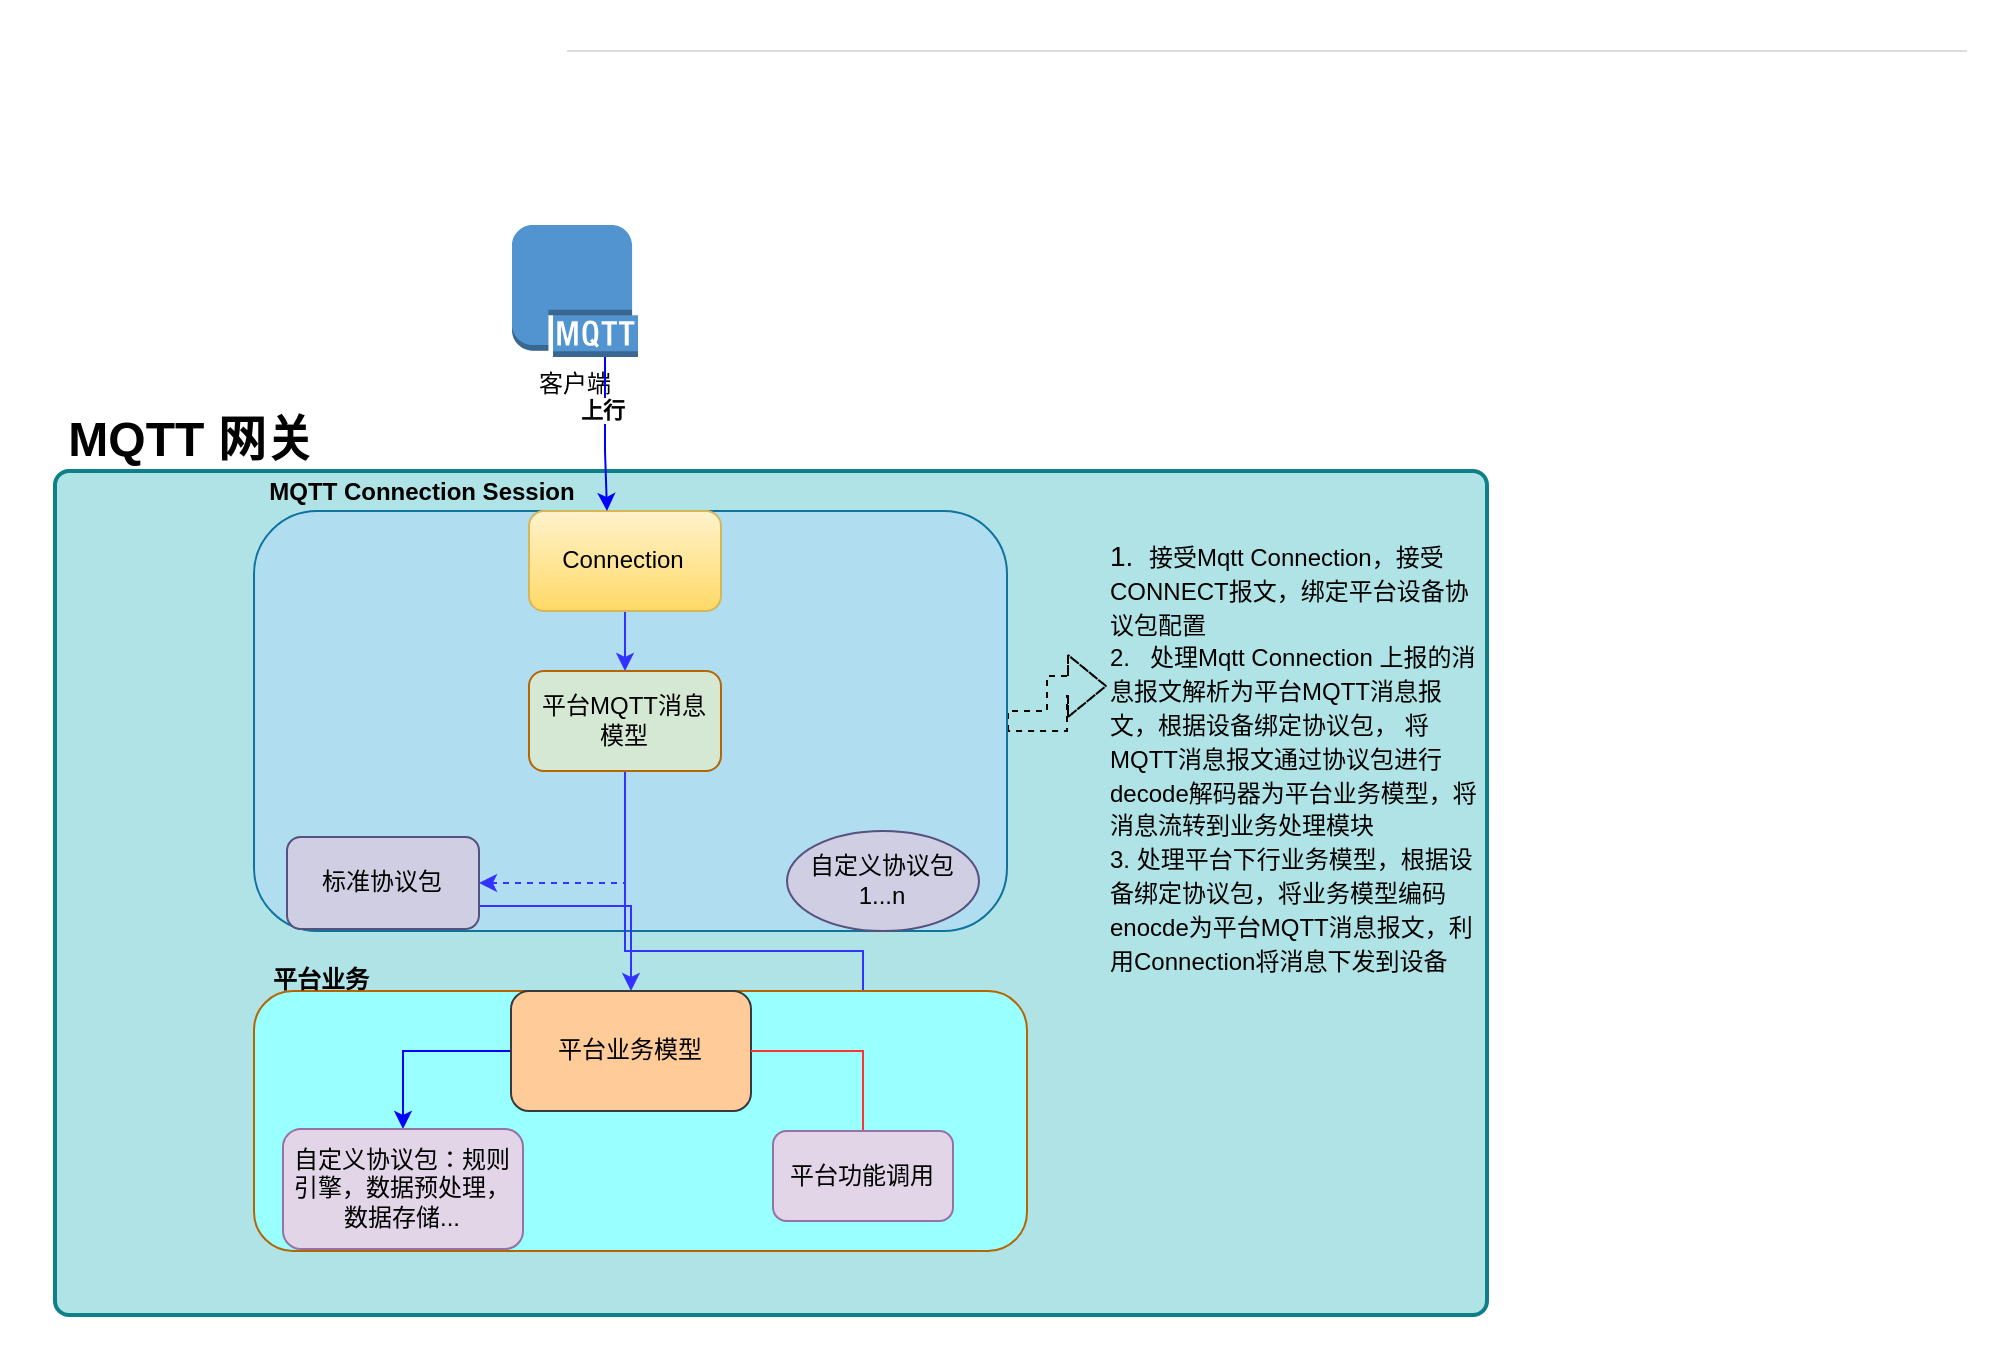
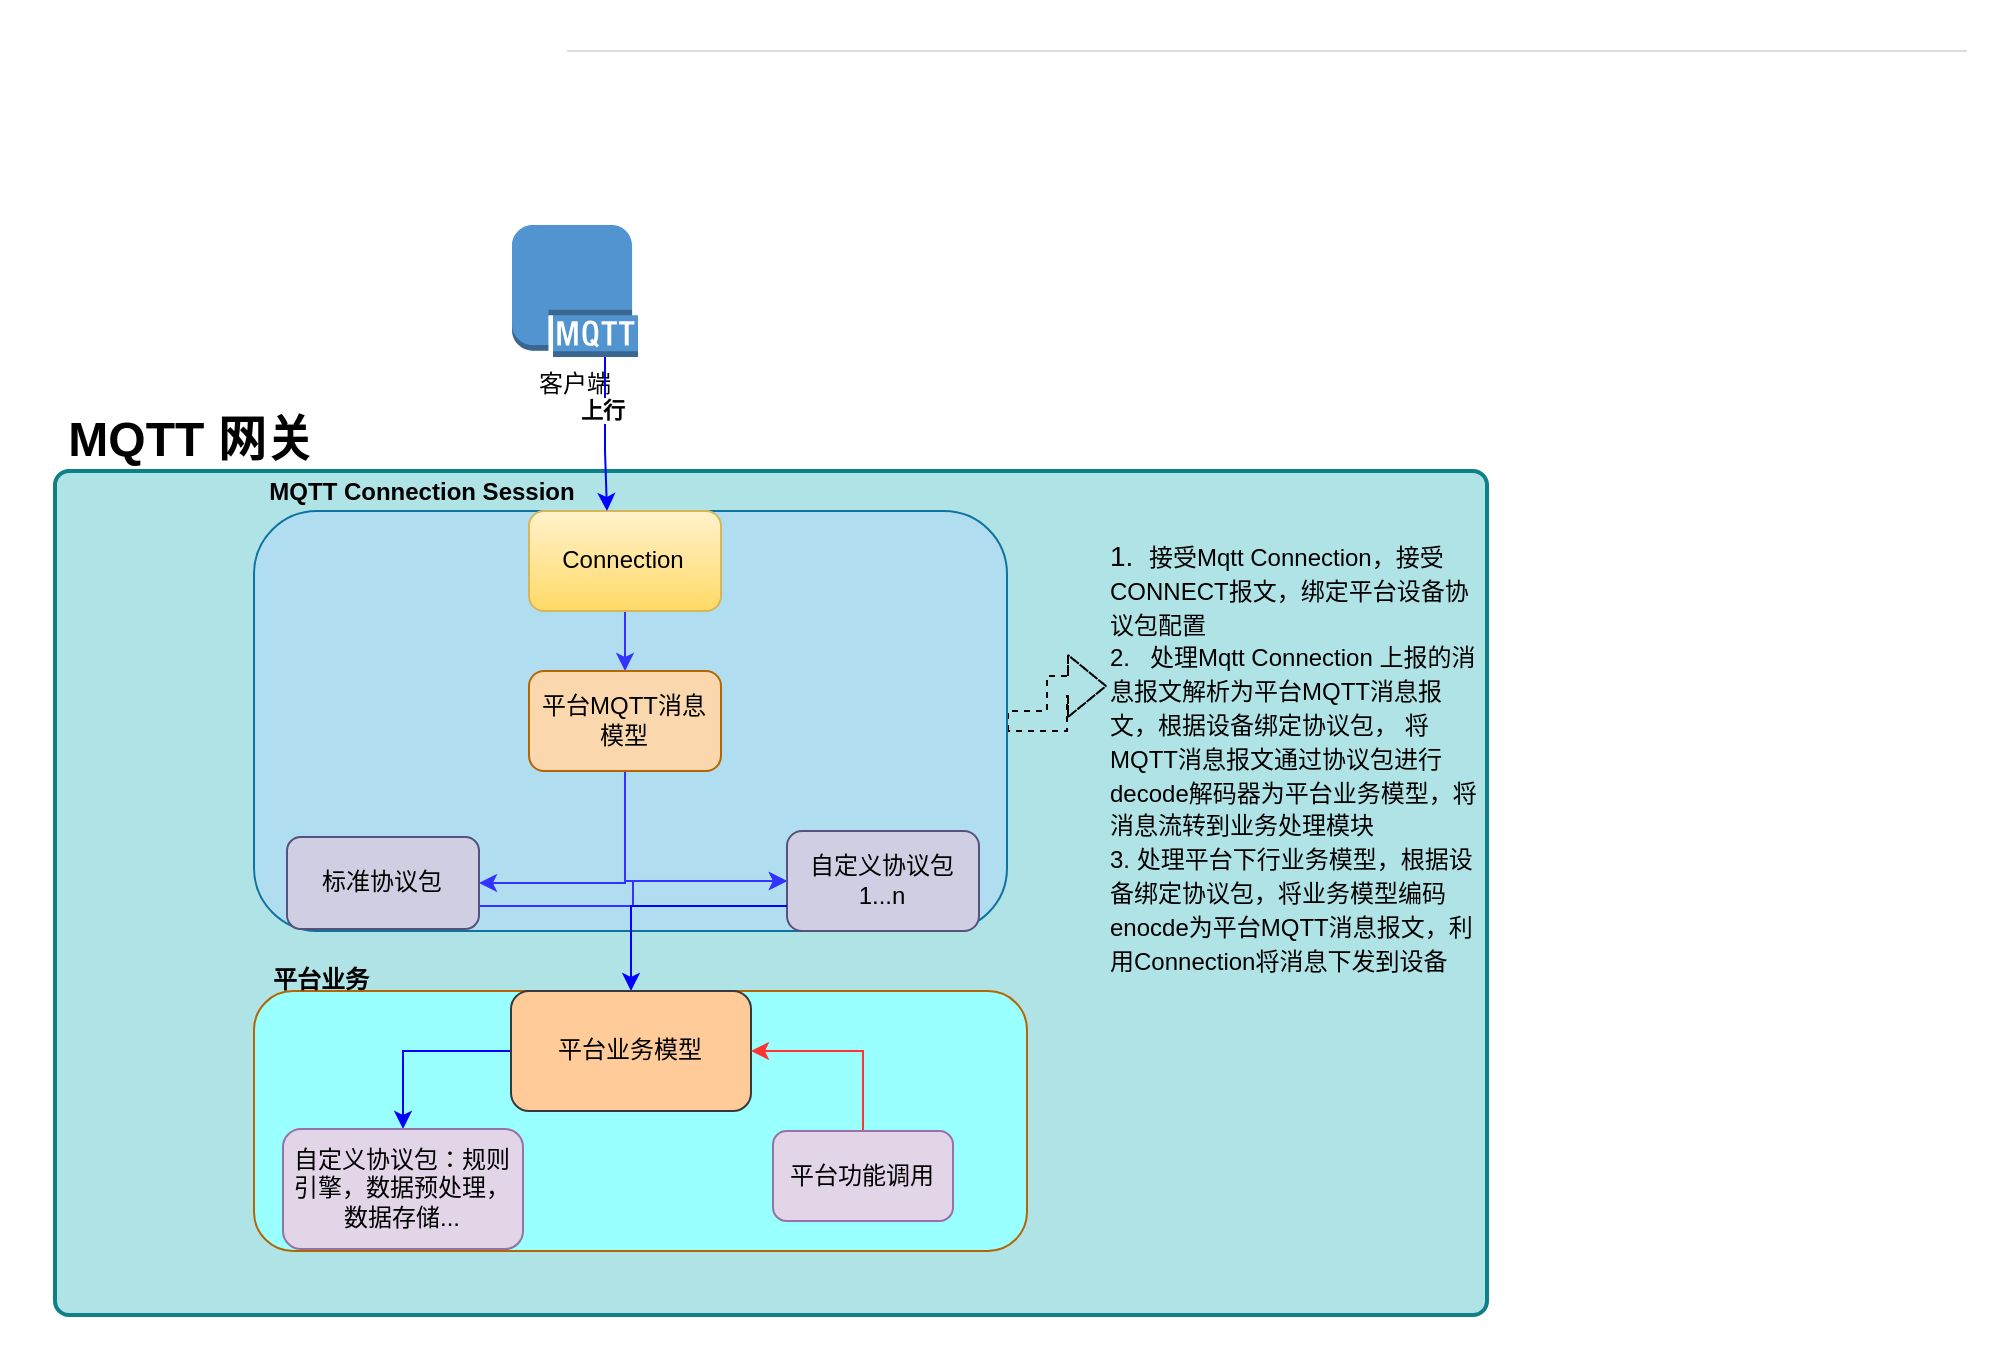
(625, 721) -> (625, 721)
(883, 881) -> (883, 881)
(559, 883) -> (559, 883)
(622, 906) -> (633, 894)
none -> (712, 906)
(731, 951) -> (629, 881)
(759, 1051) -> (766, 1051)
